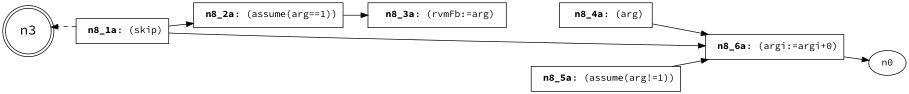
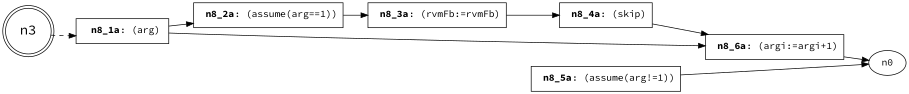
(455, 14) -> (455, 14)
(624, 14) -> (624, 14)
none -> (529, 15)
(67, 27) -> (60, 36)
(140, 30) -> (140, 30)
(792, 46) -> (792, 46)
(687, 64) -> (771, 70)
